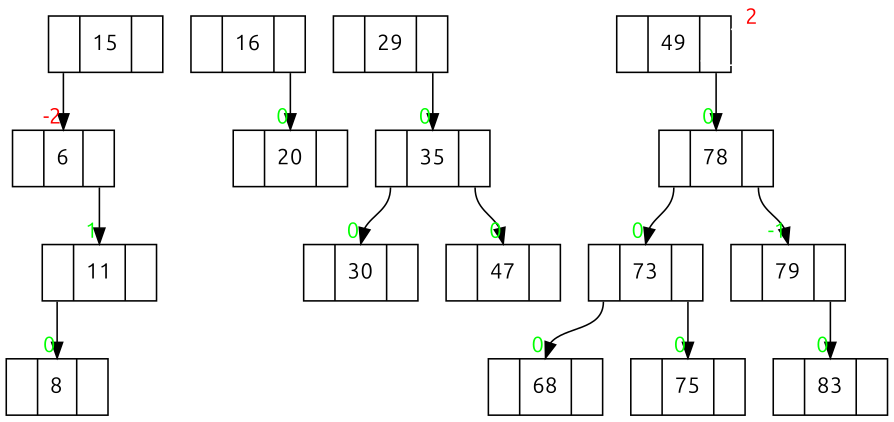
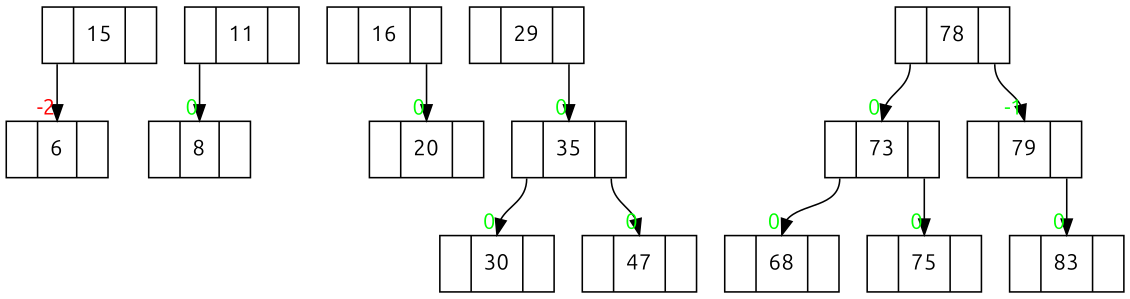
(674, 44) -> none
(99, 208) -> none
